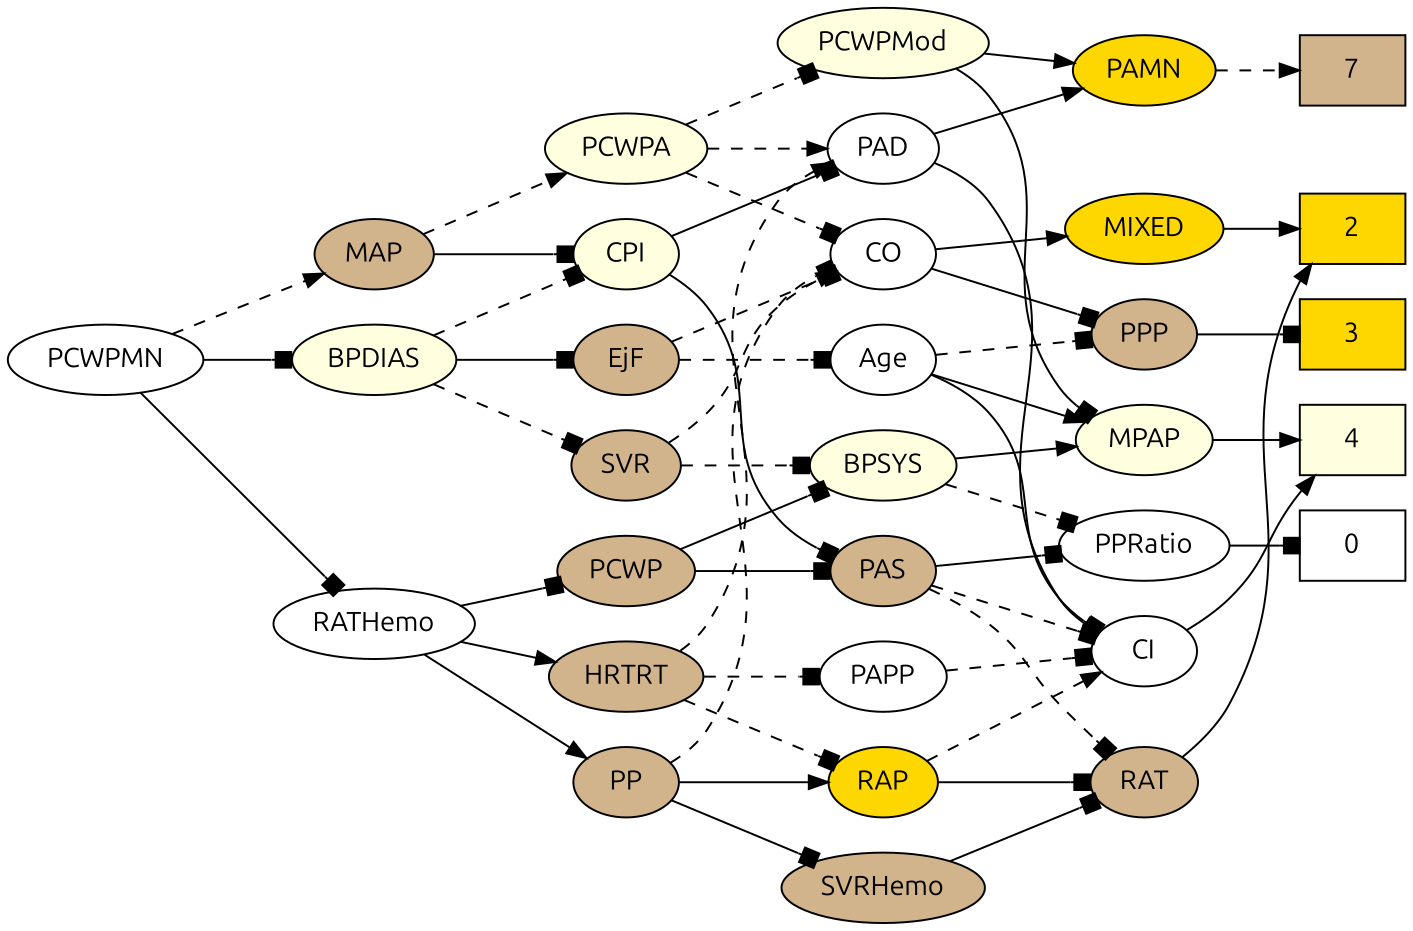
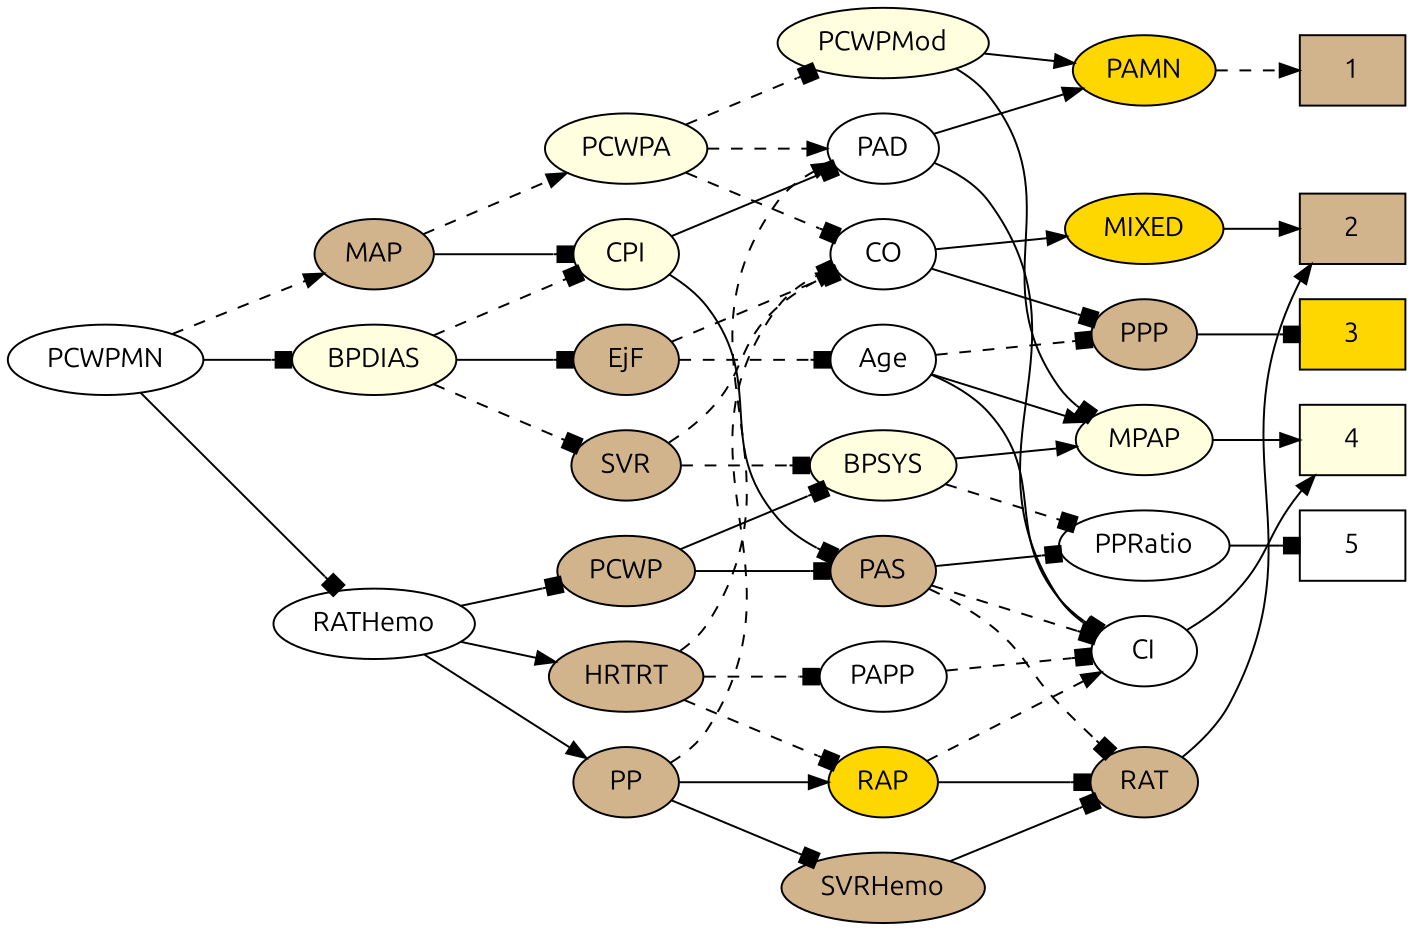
(1353, 70) -> (1353, 70)
(1353, 229) -> (1353, 229)
(1353, 546) -> (1353, 546)
